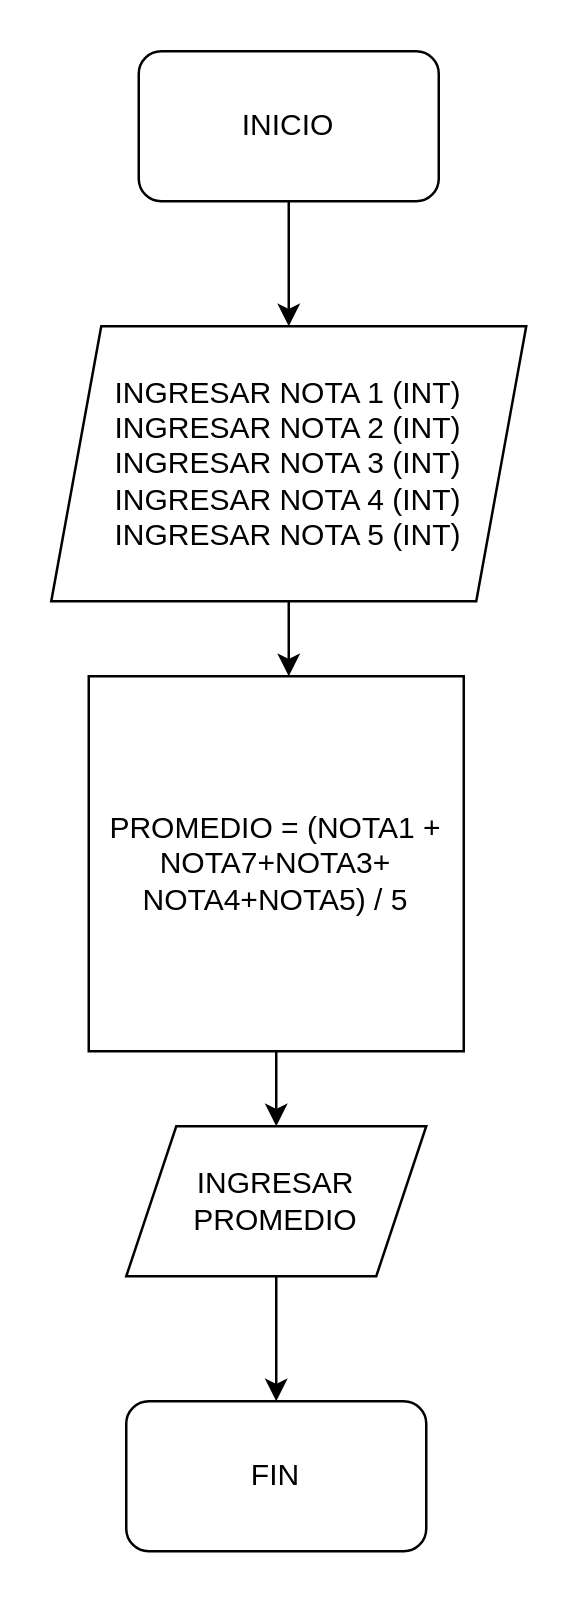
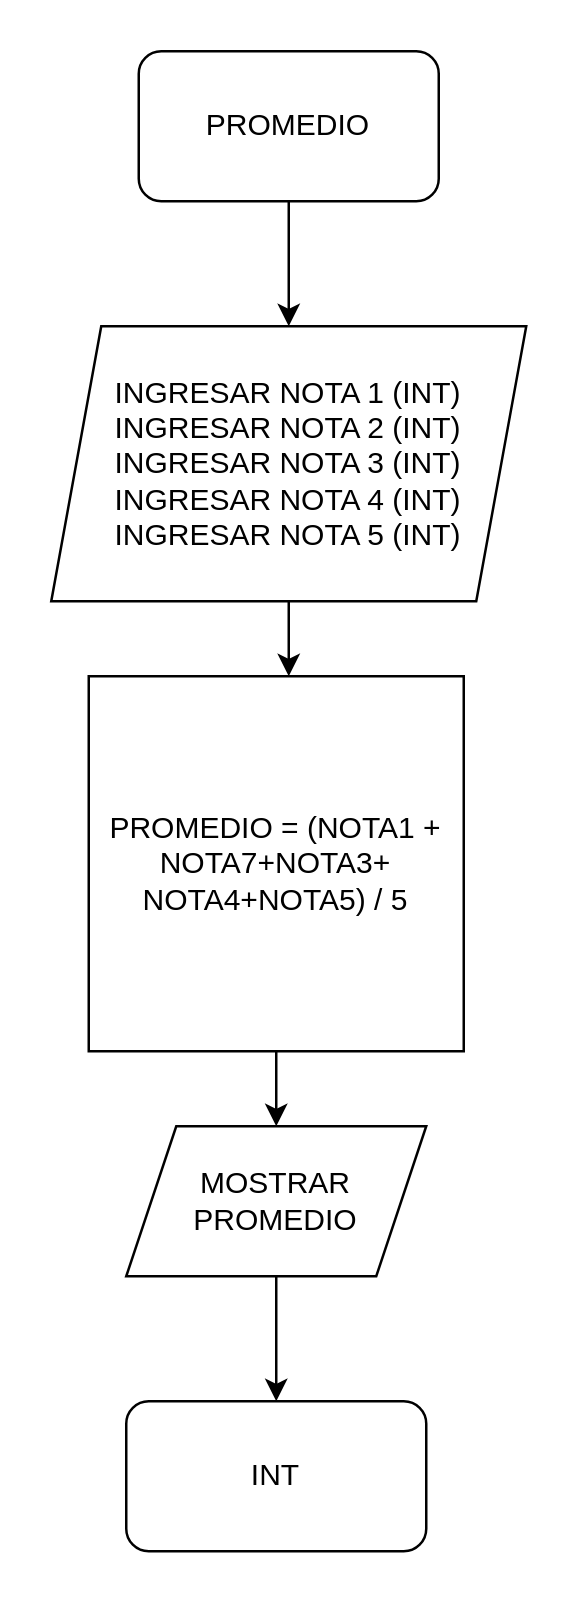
(289, 126) -> (289, 126)
(276, 1201) -> (276, 1201)
(276, 1476) -> (276, 1476)
